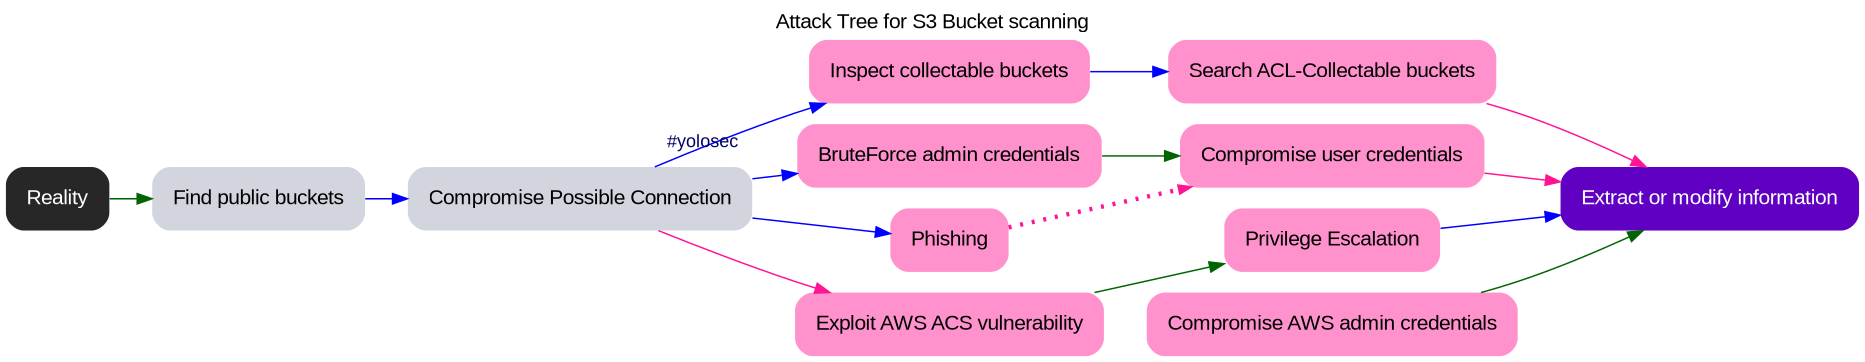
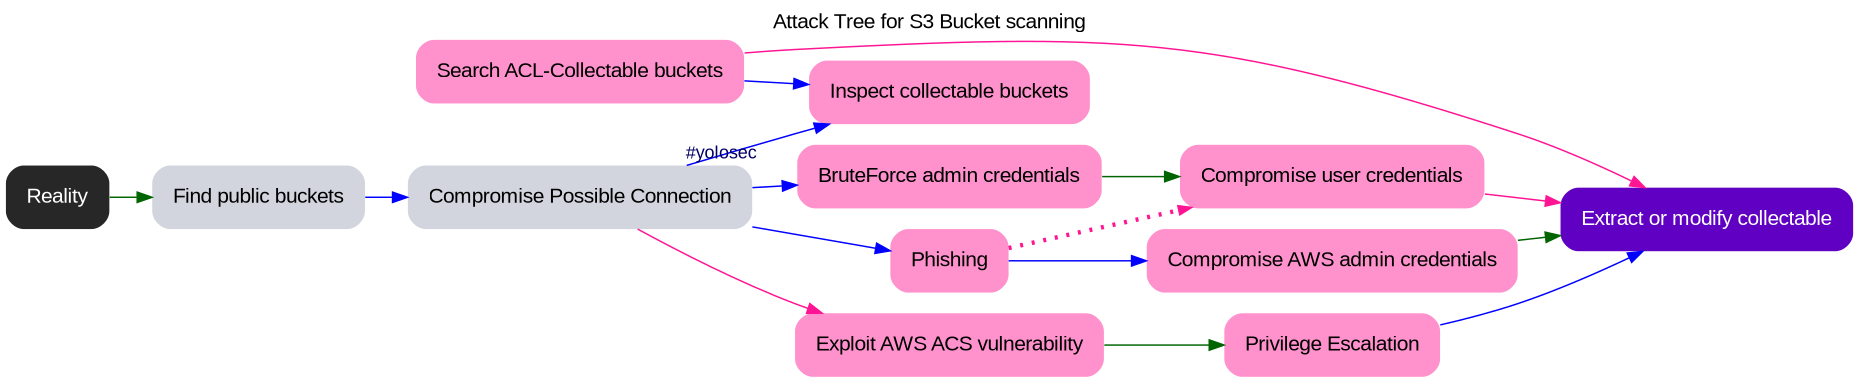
(1121, 72) -> (769, 82)
(1710, 199) -> (1707, 219)
none -> (1070, 261)
